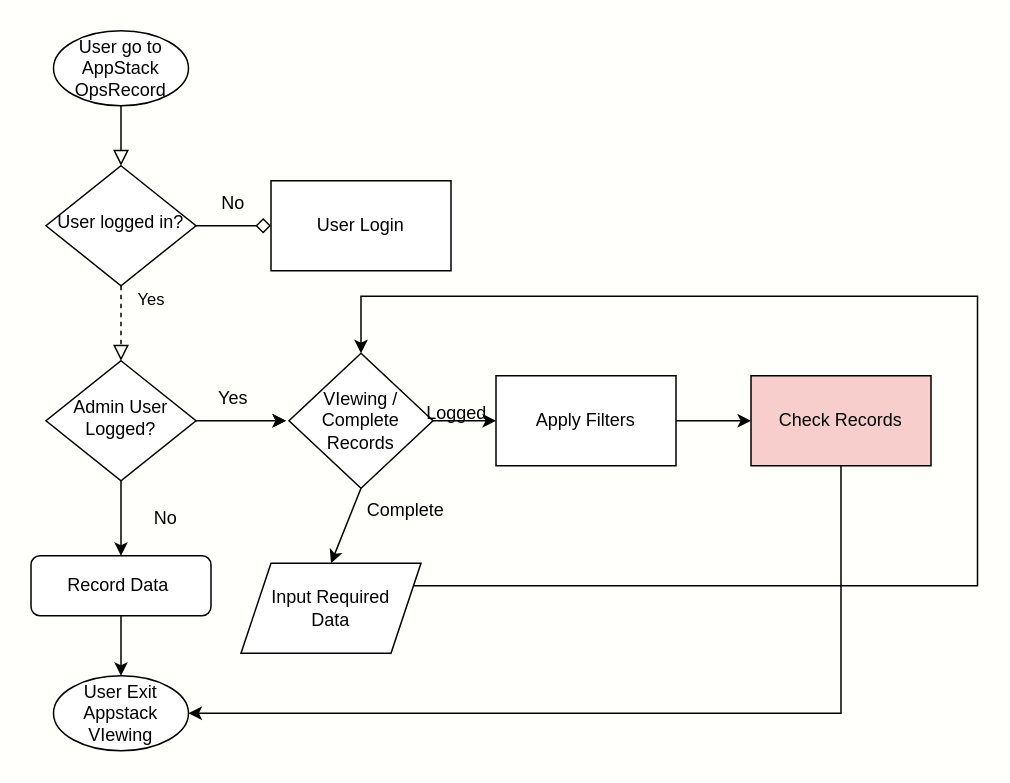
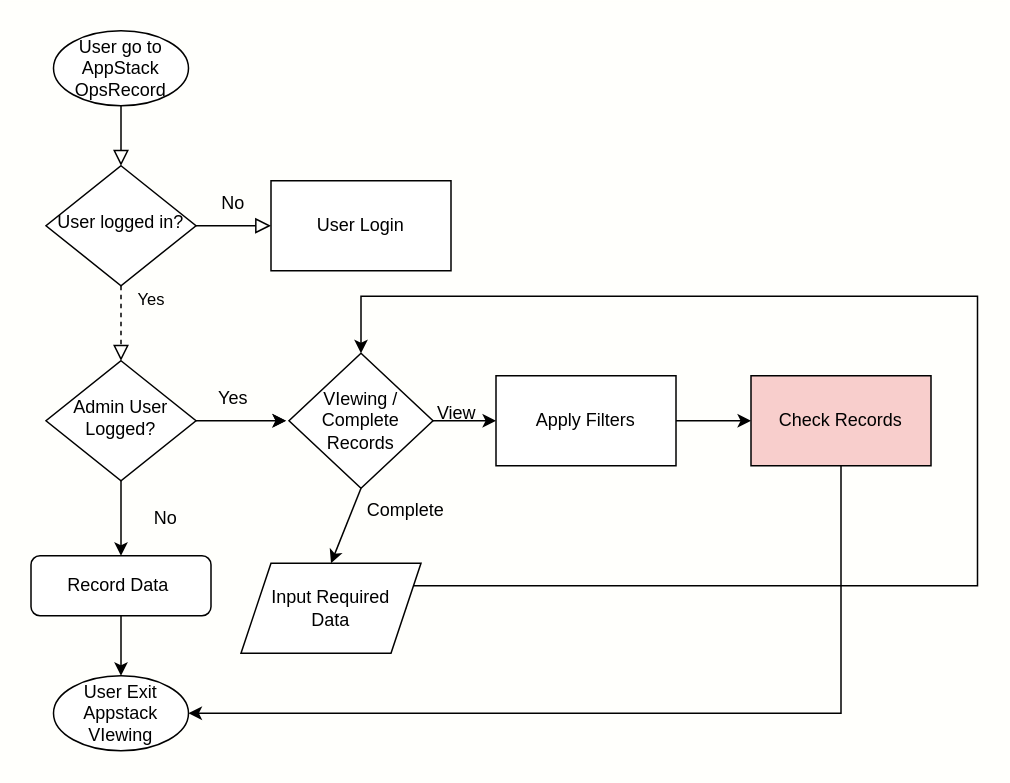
(254, 226) -> (254, 226)
(457, 413) -> (457, 413)
